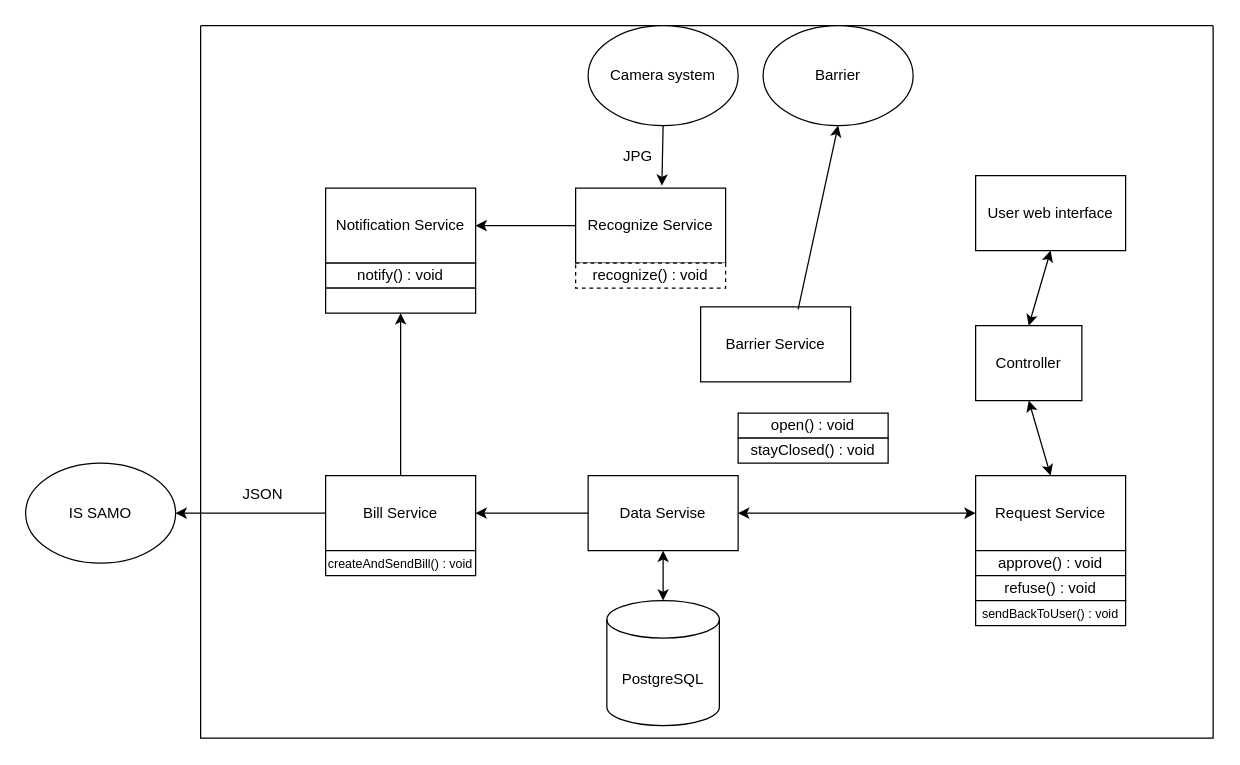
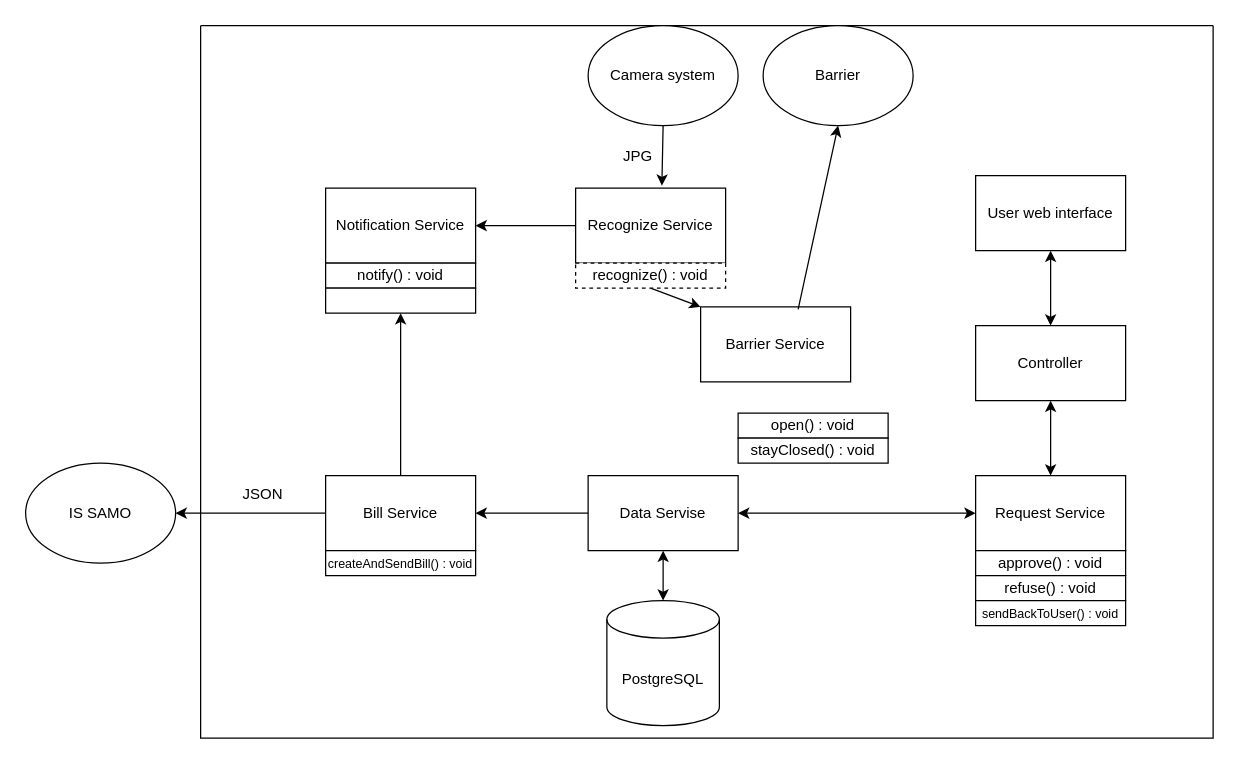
none -> (671, 296)
(1029, 363) -> (1051, 363)
